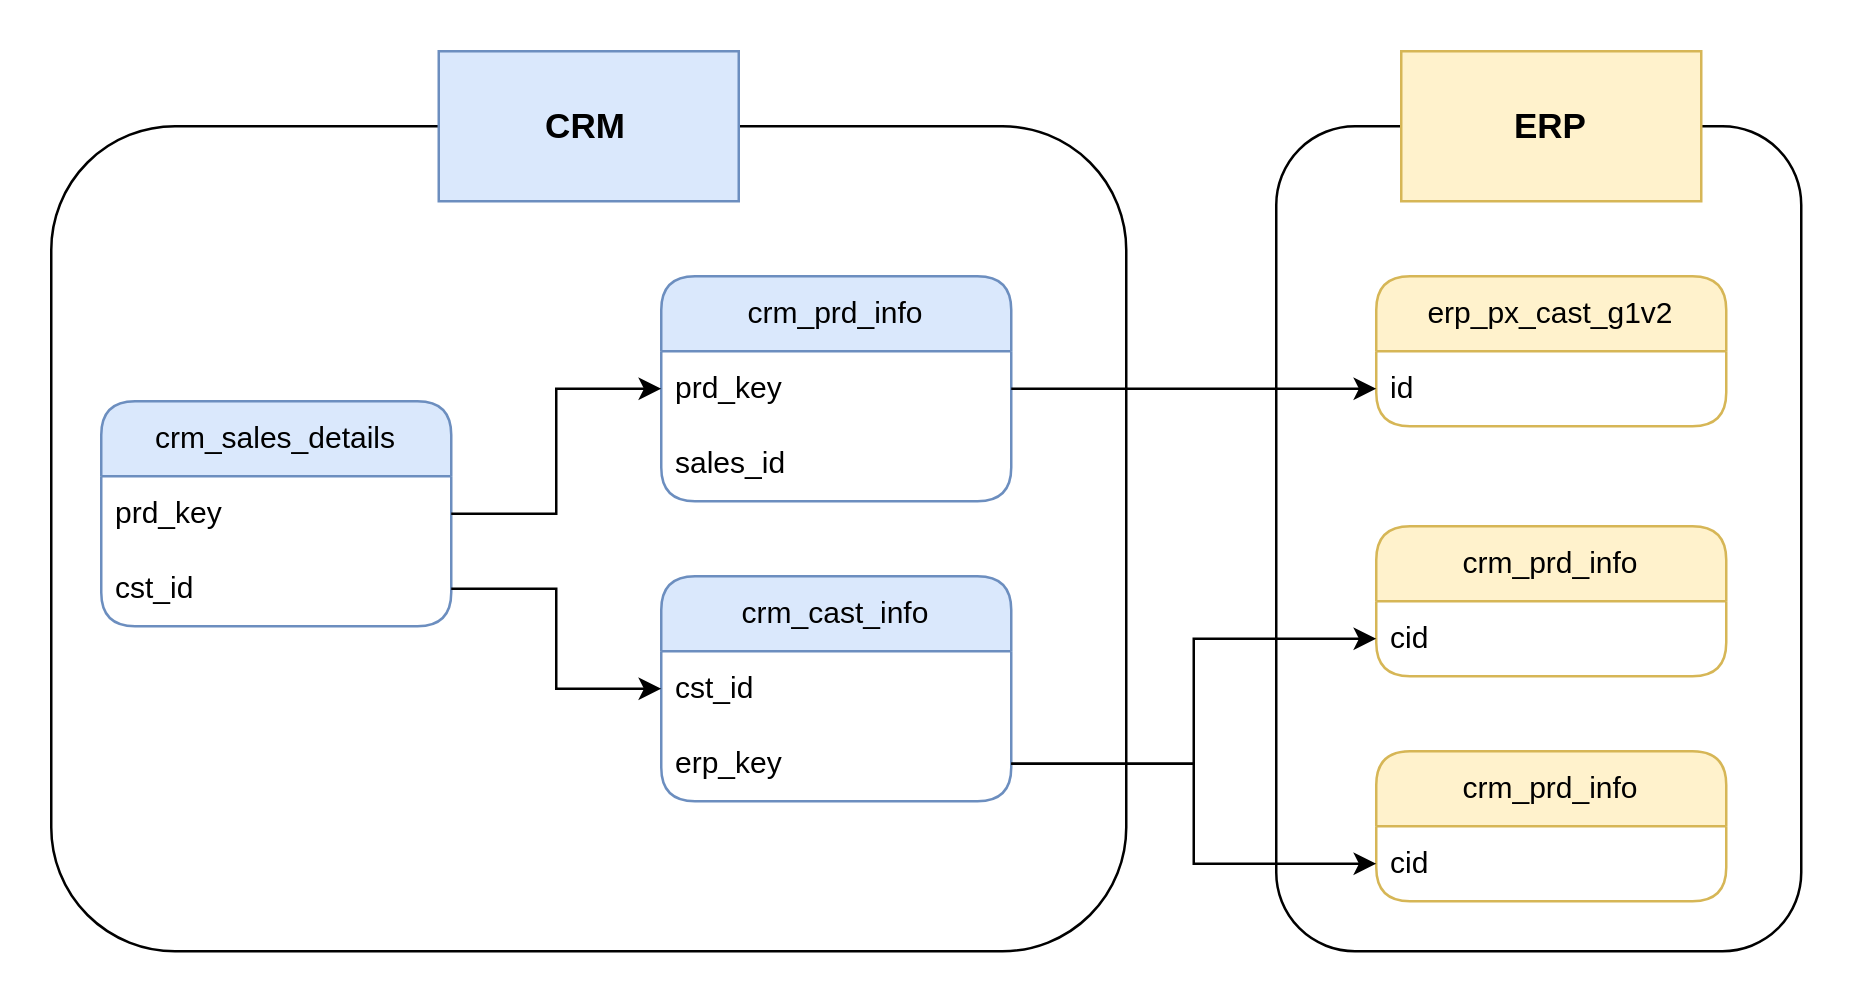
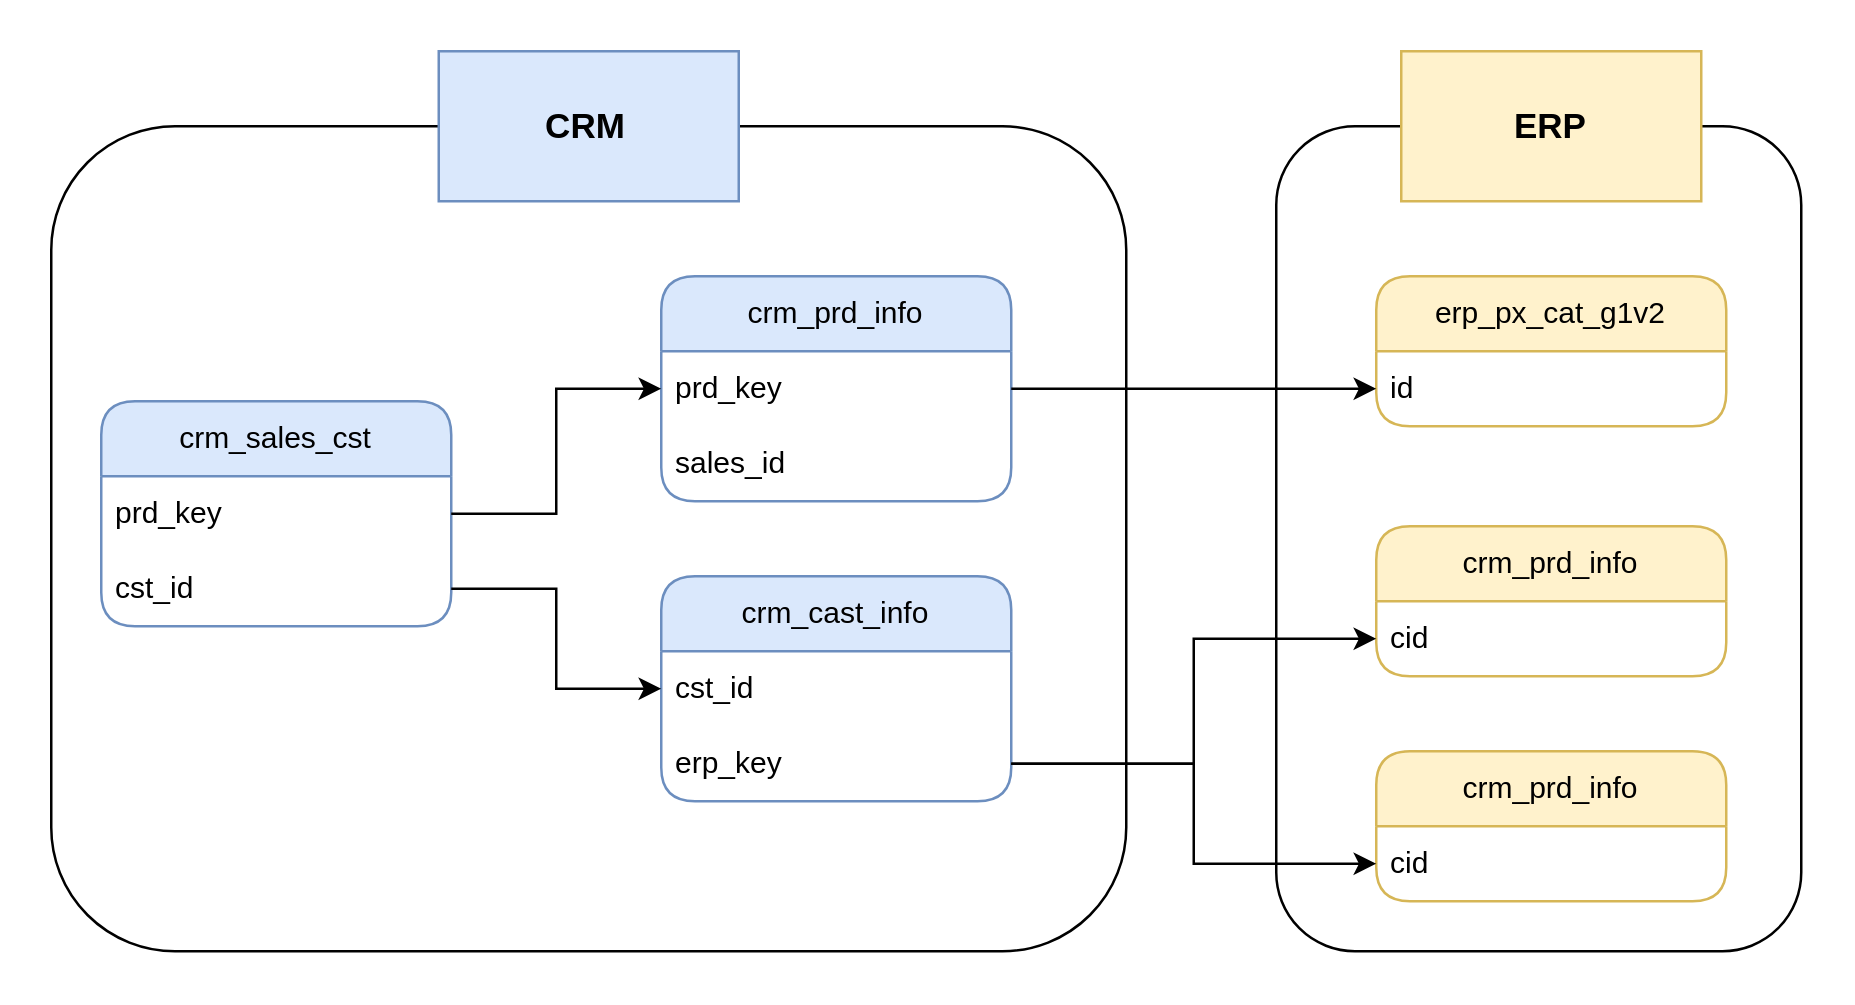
(1551, 314) -> (1551, 314)
(276, 439) -> (276, 439)
